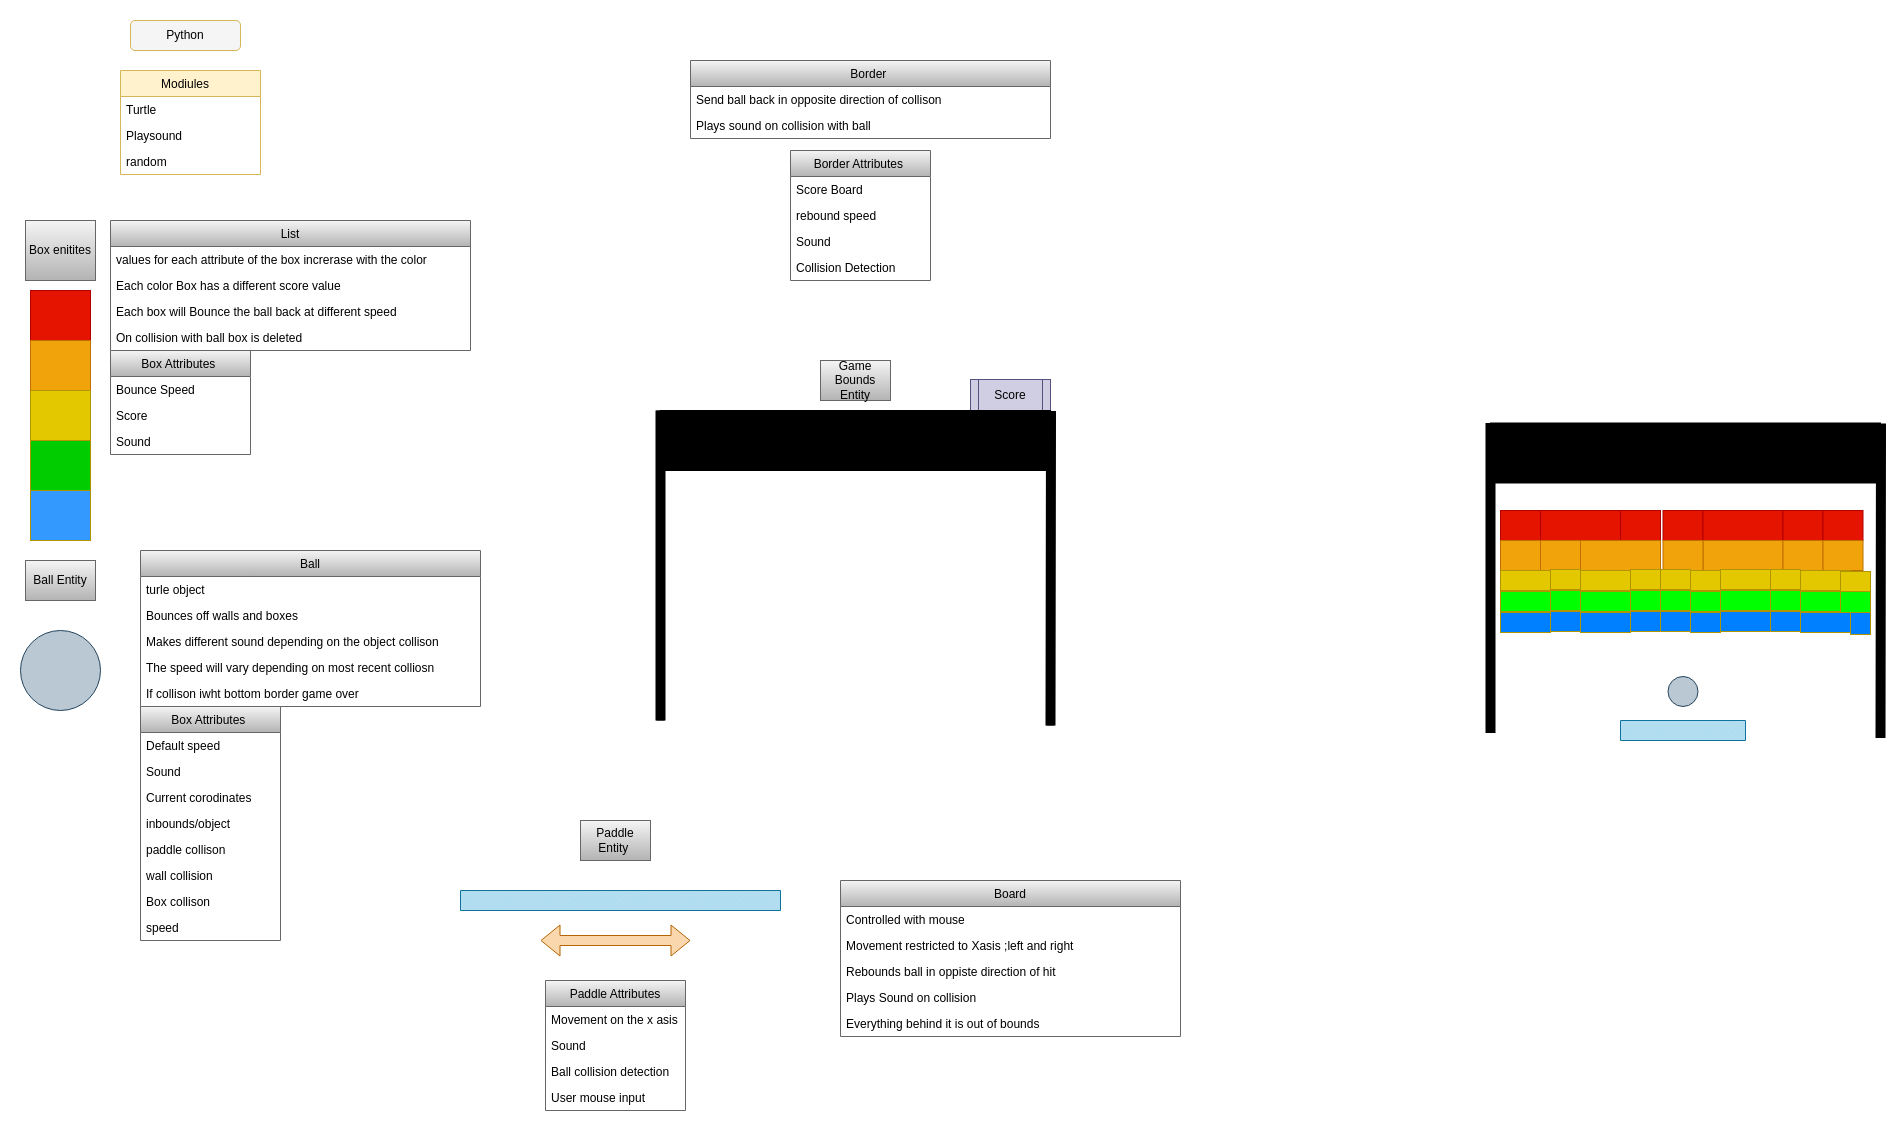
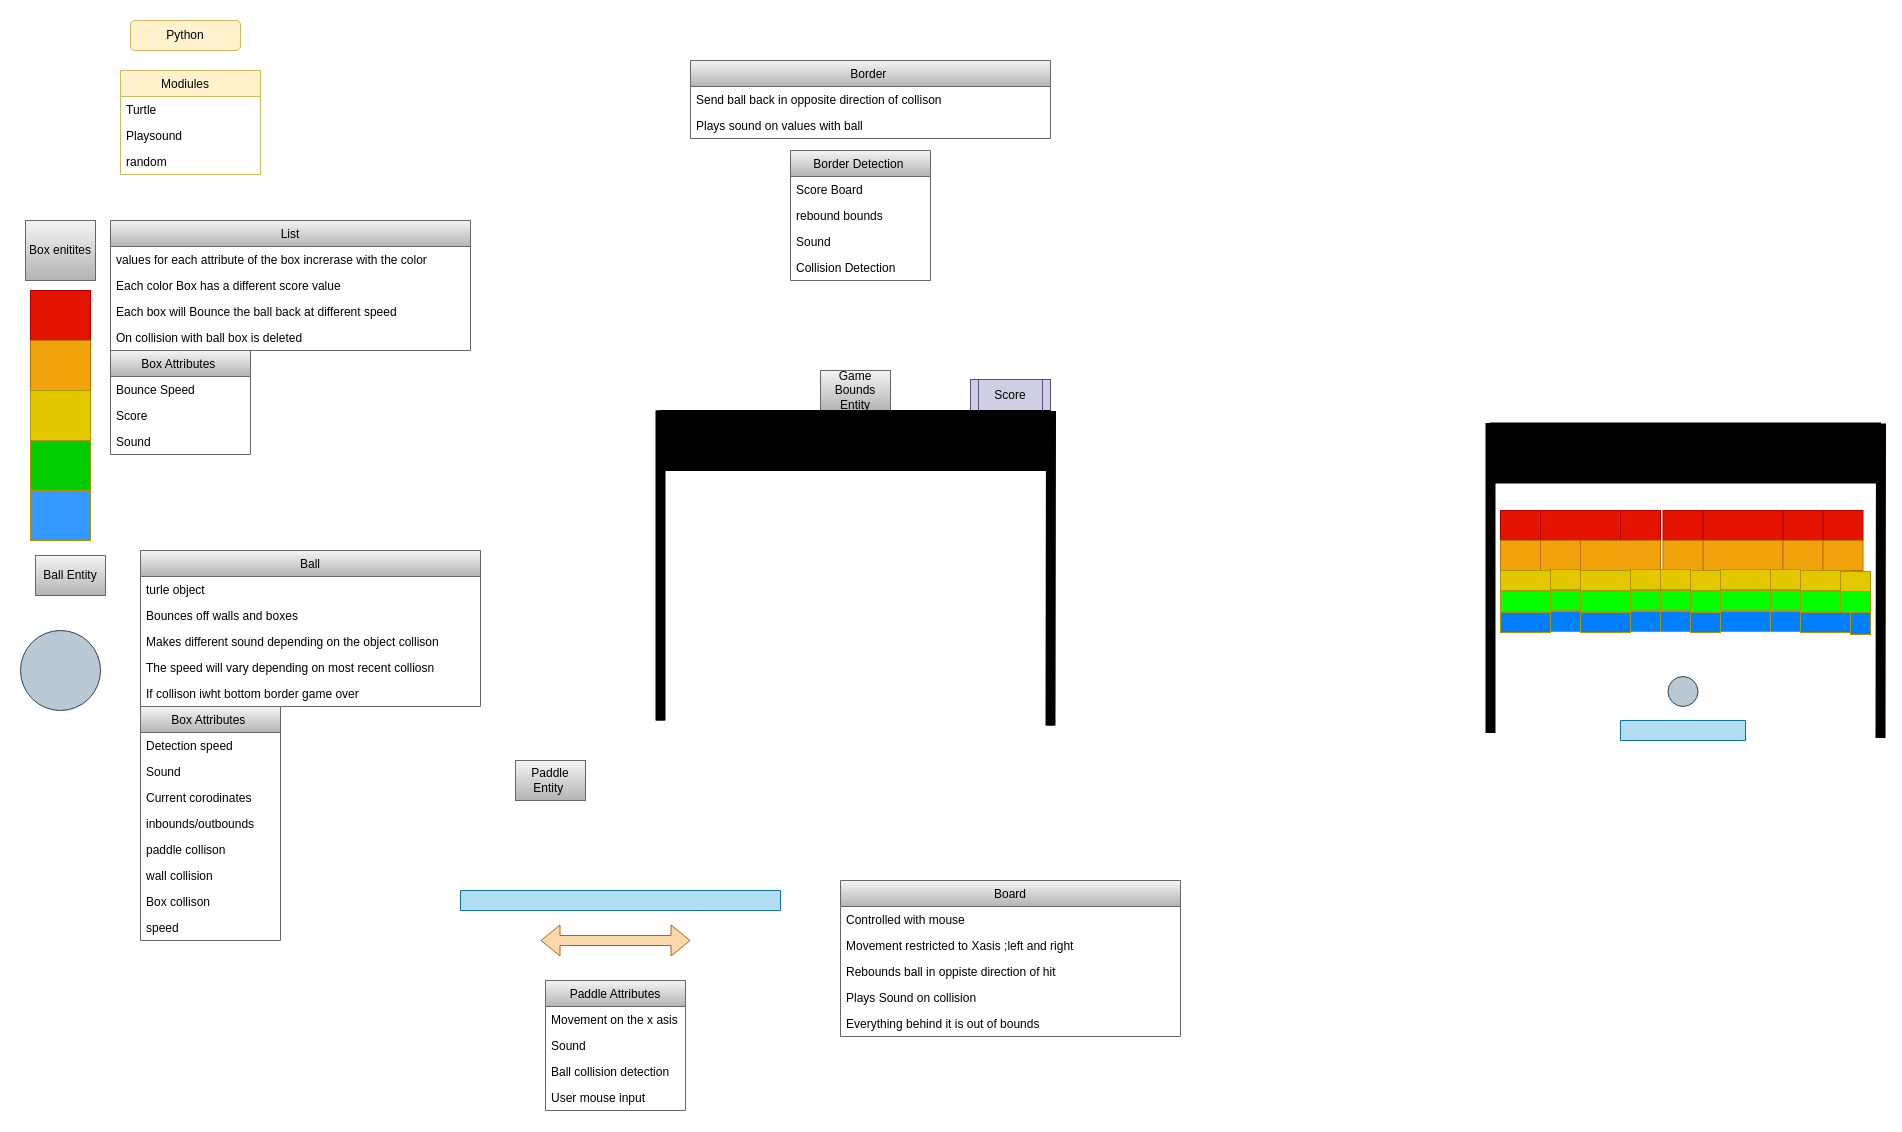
(186, 36) -> (186, 36)
(790, 126) -> (785, 126)
(860, 164) -> (860, 164)
(838, 216) -> (841, 216)
(856, 381) -> (856, 391)
(61, 581) -> (71, 576)
(187, 746) -> (193, 746)
(195, 824) -> (205, 824)
(616, 841) -> (551, 781)
